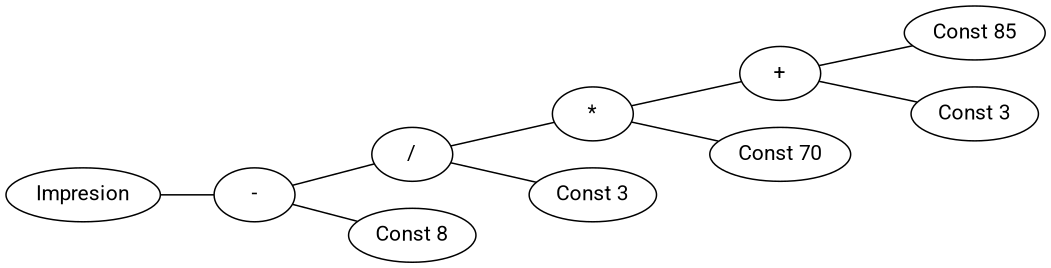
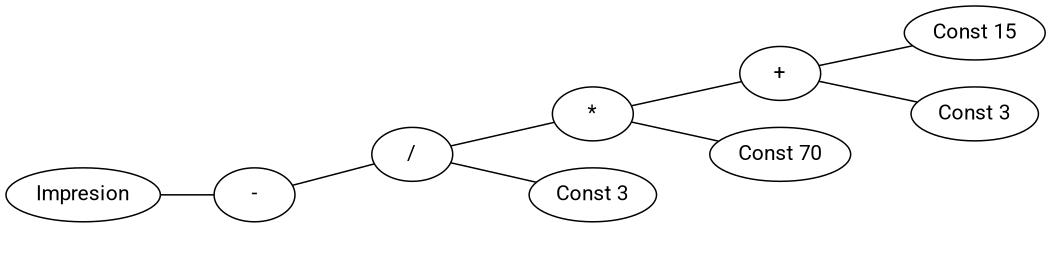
(975, 33) -> (975, 33)
(412, 235) -> none
